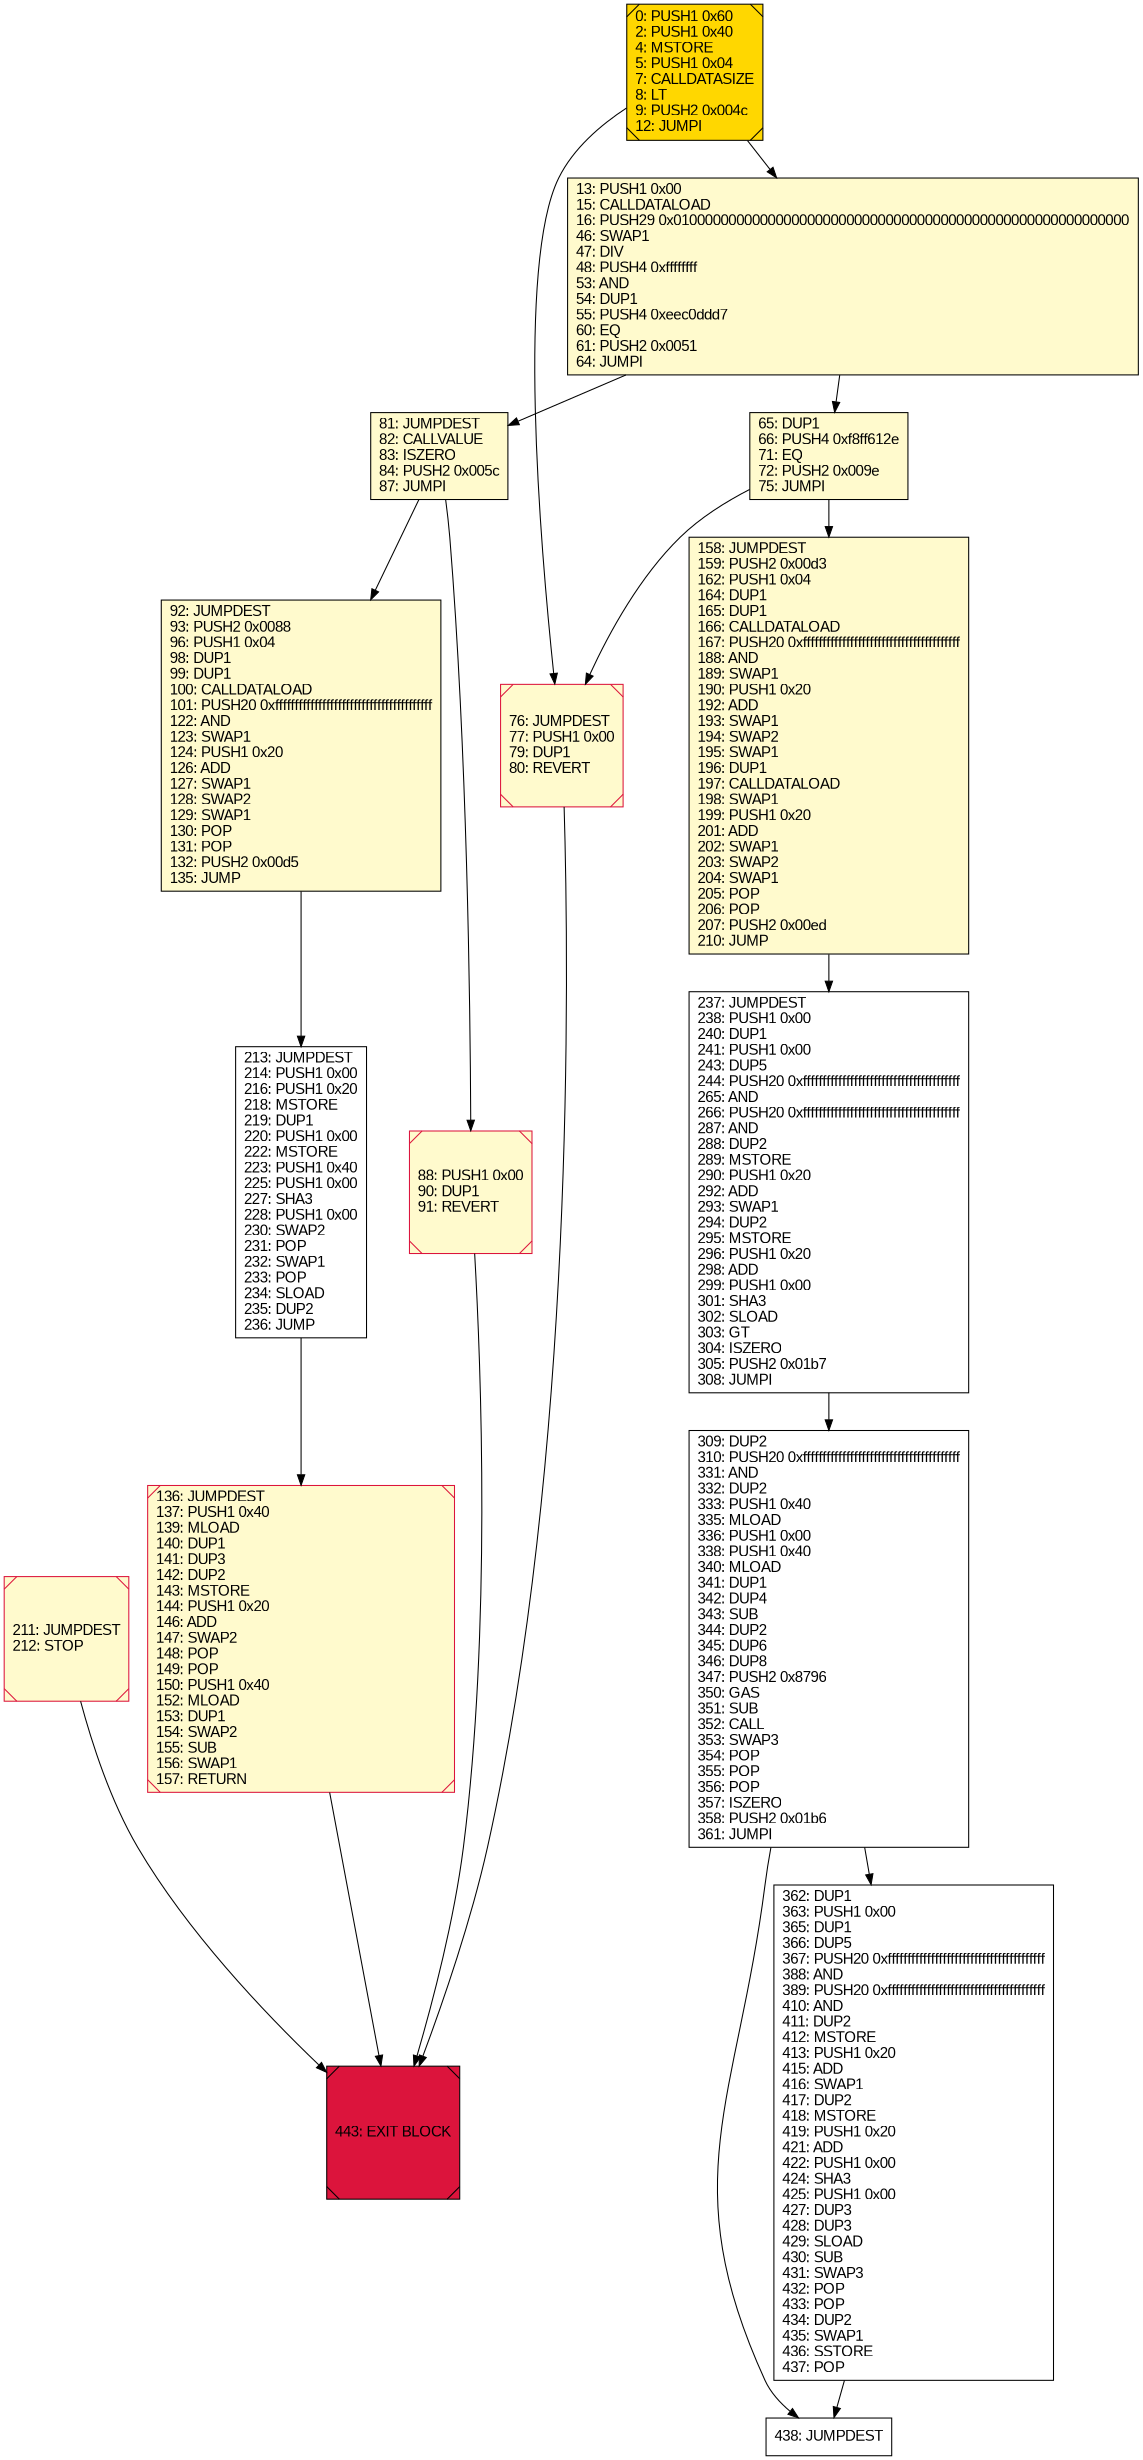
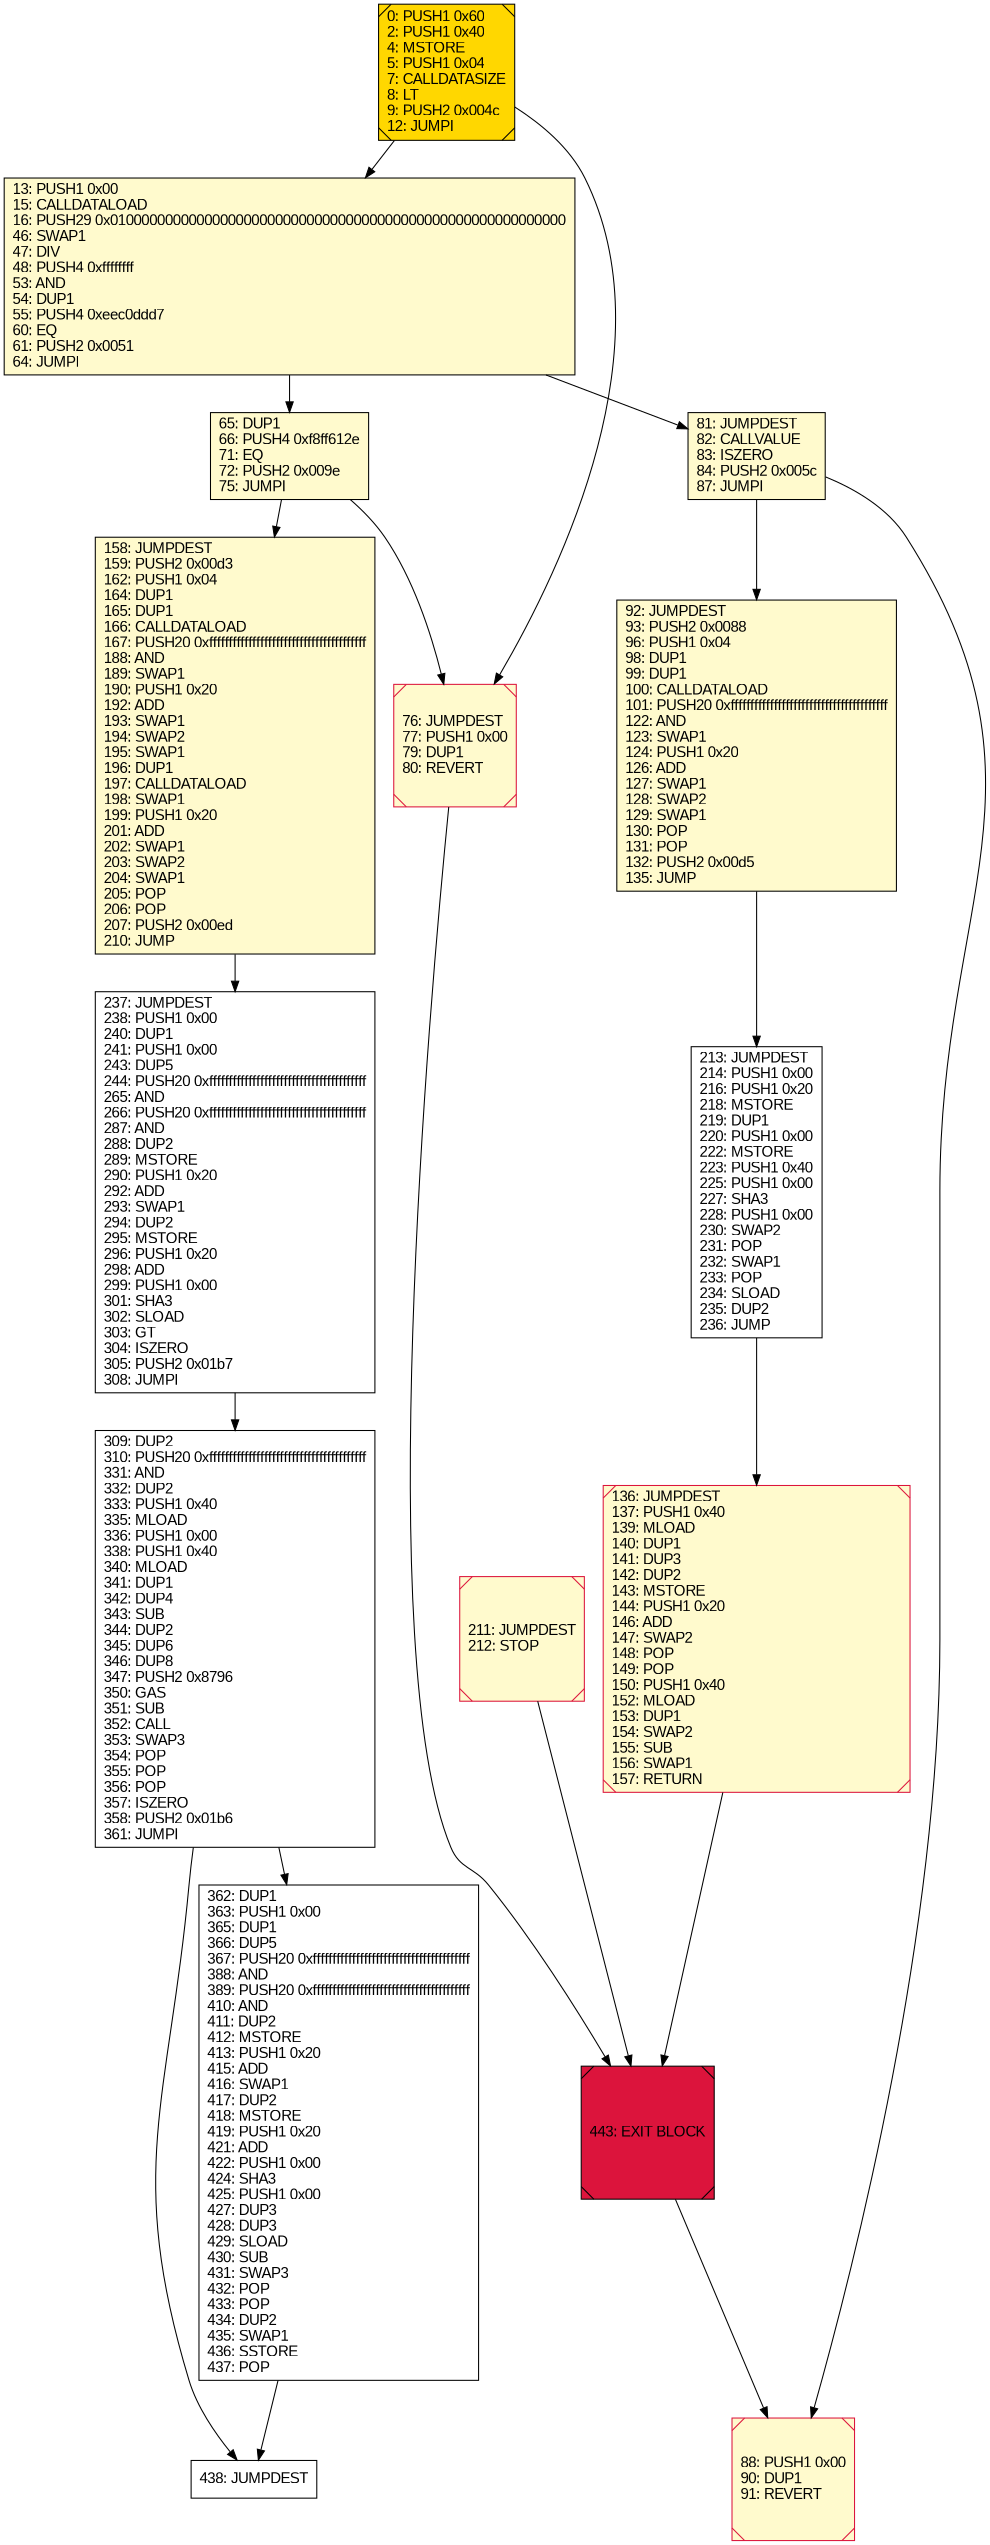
(479, 1658) -> (719, 2304)
